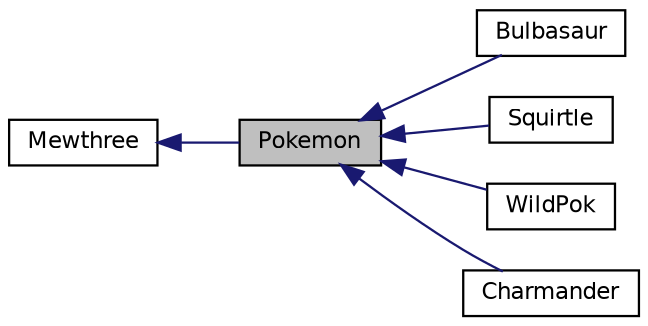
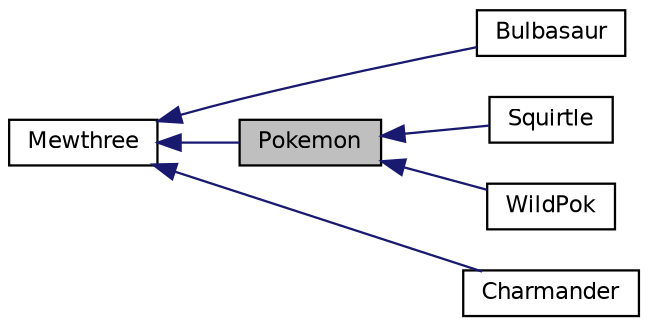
(442, 83) -> (328, 79)
(429, 228) -> (328, 222)
